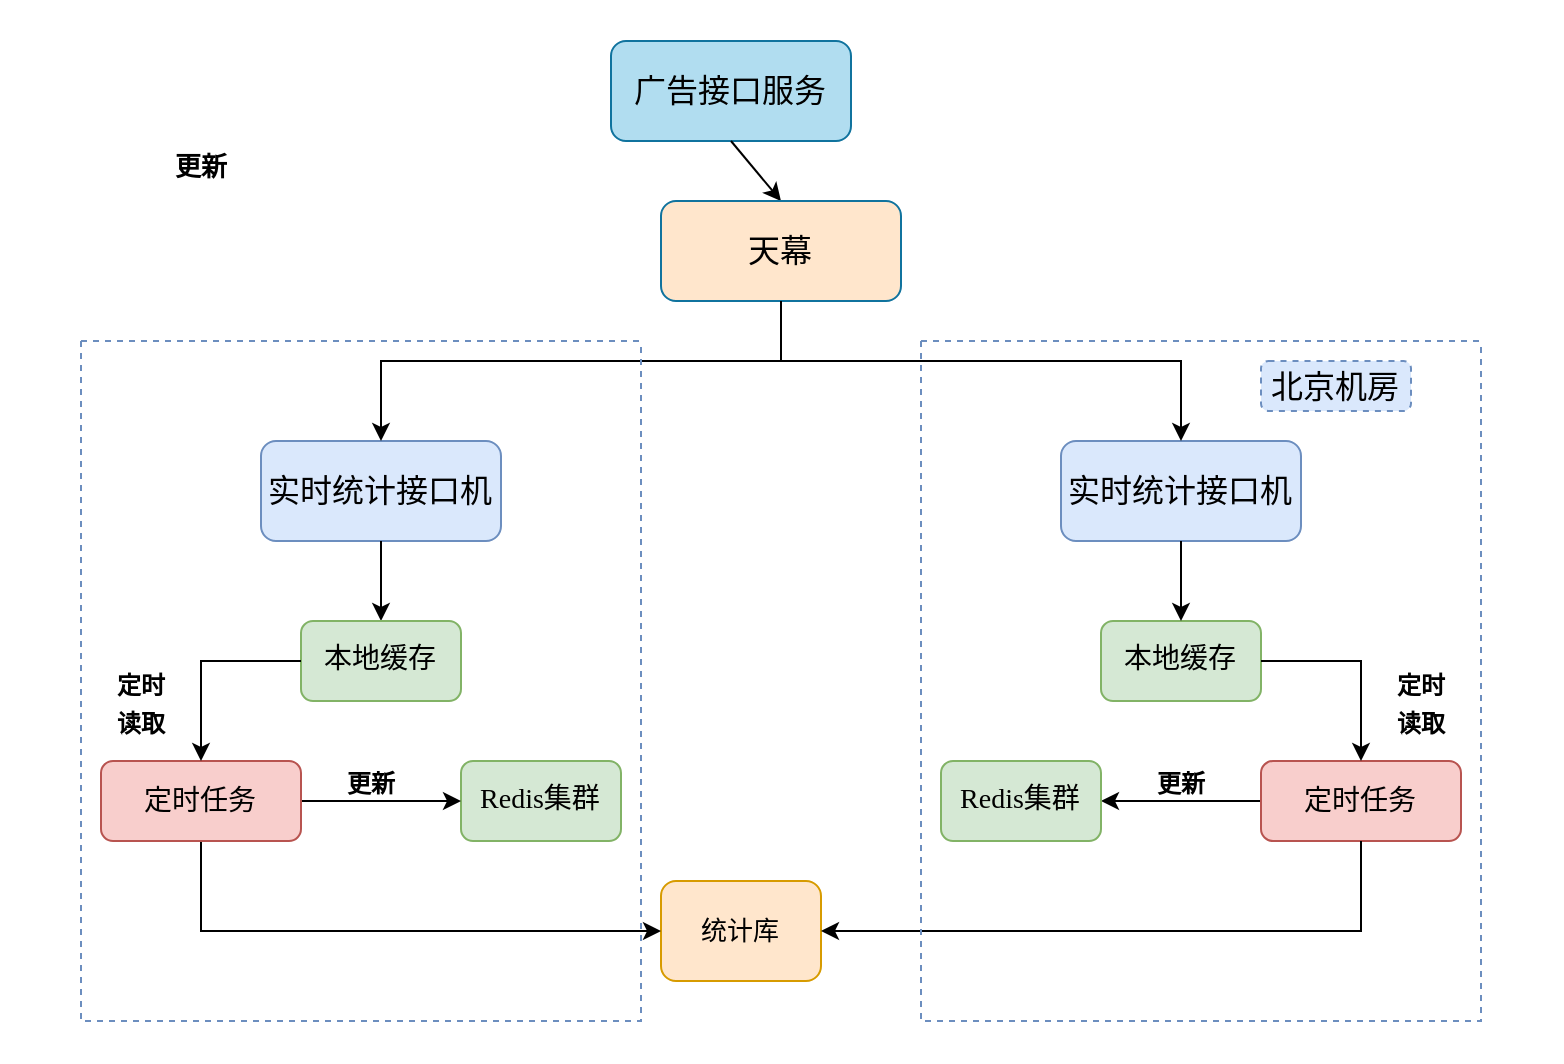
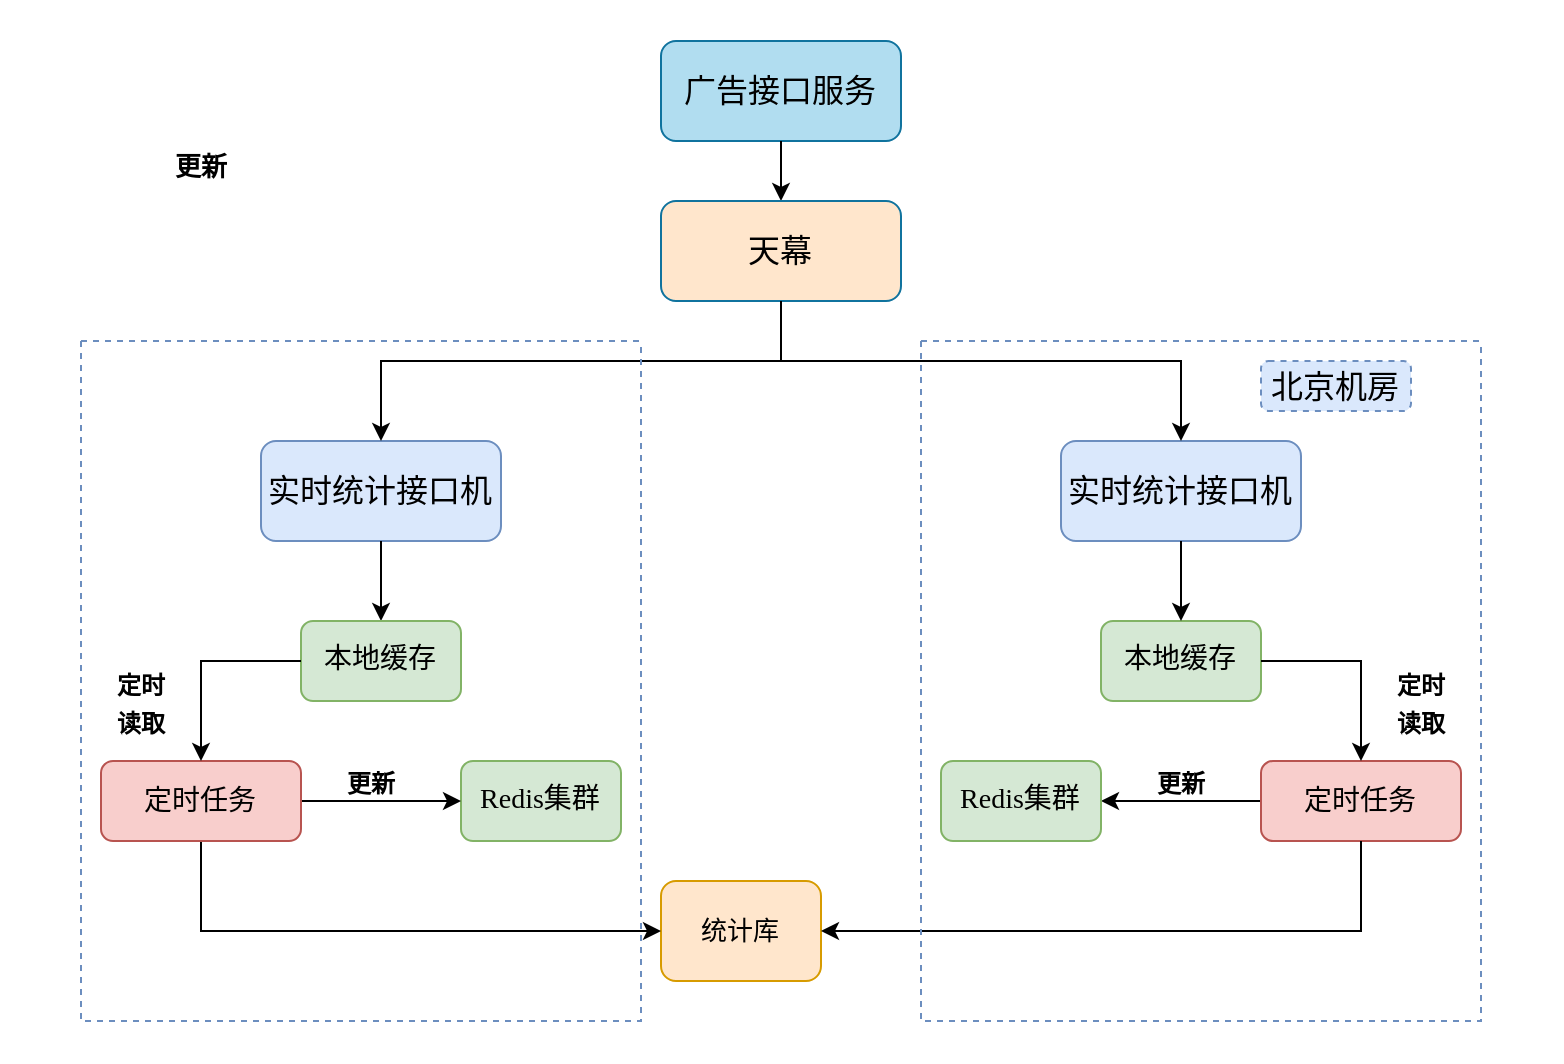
(731, 91) -> (781, 91)
